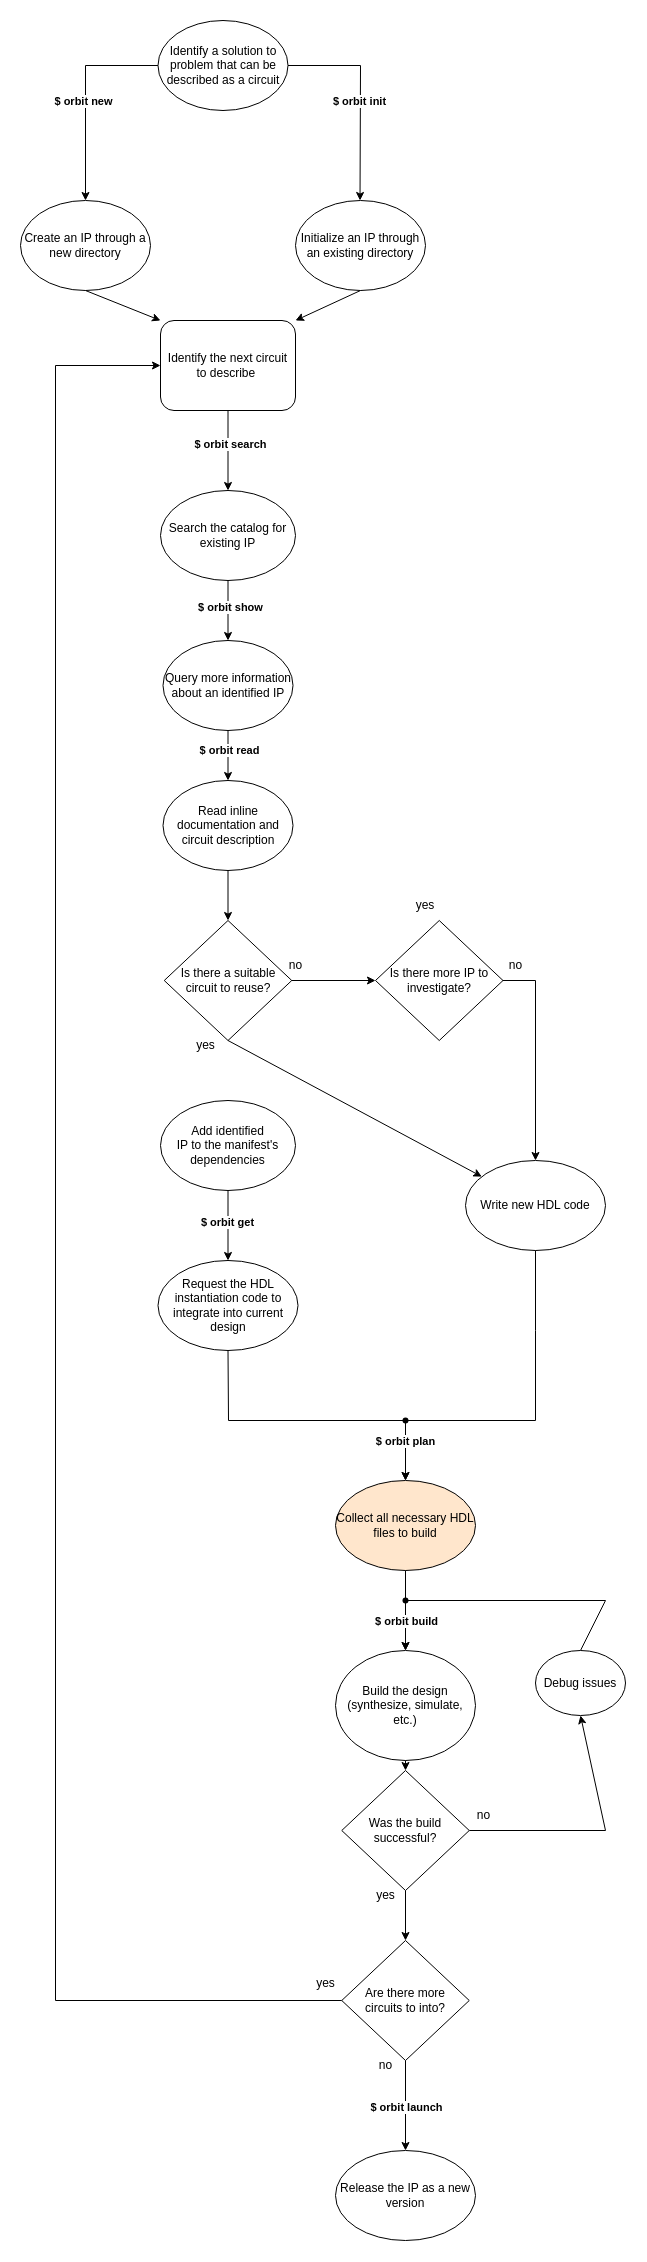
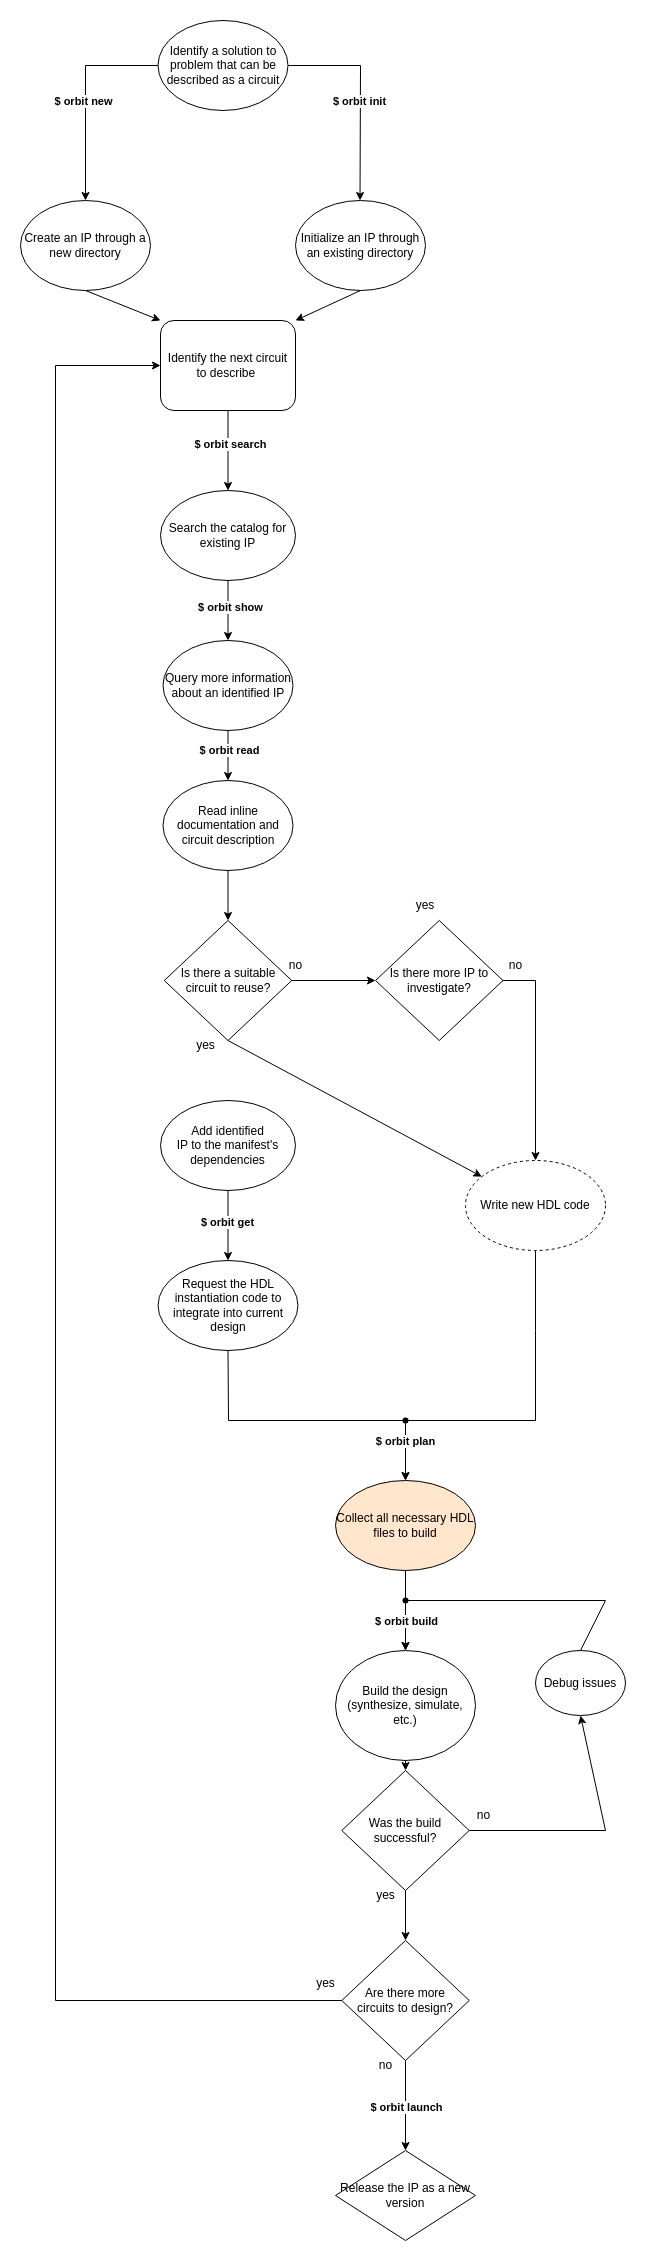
(536, 1206) -> (536, 1206)
(406, 2001) -> (406, 2001)
(406, 2196) -> (406, 2196)
